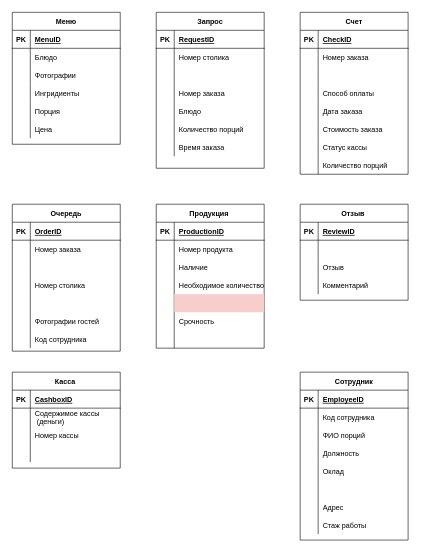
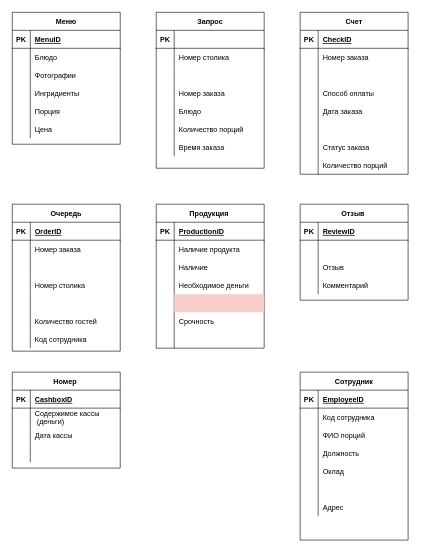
(219, 39) -> none
(363, 129) -> none
(346, 148) -> (348, 148)
(206, 250) -> (210, 250)
(222, 286) -> (214, 286)
(68, 322) -> (68, 322)
(66, 382) -> (66, 382)
(56, 436) -> (54, 436)
(363, 525) -> none
